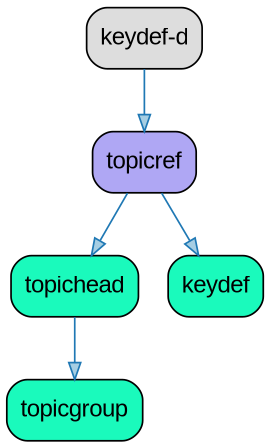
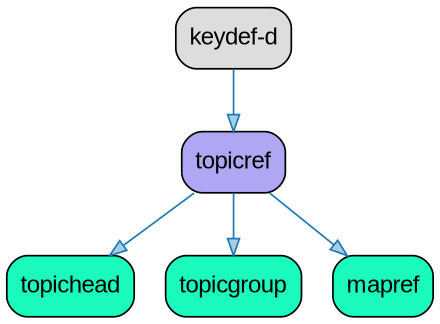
(216, 286) -> (383, 286)
(75, 340) -> (234, 216)
